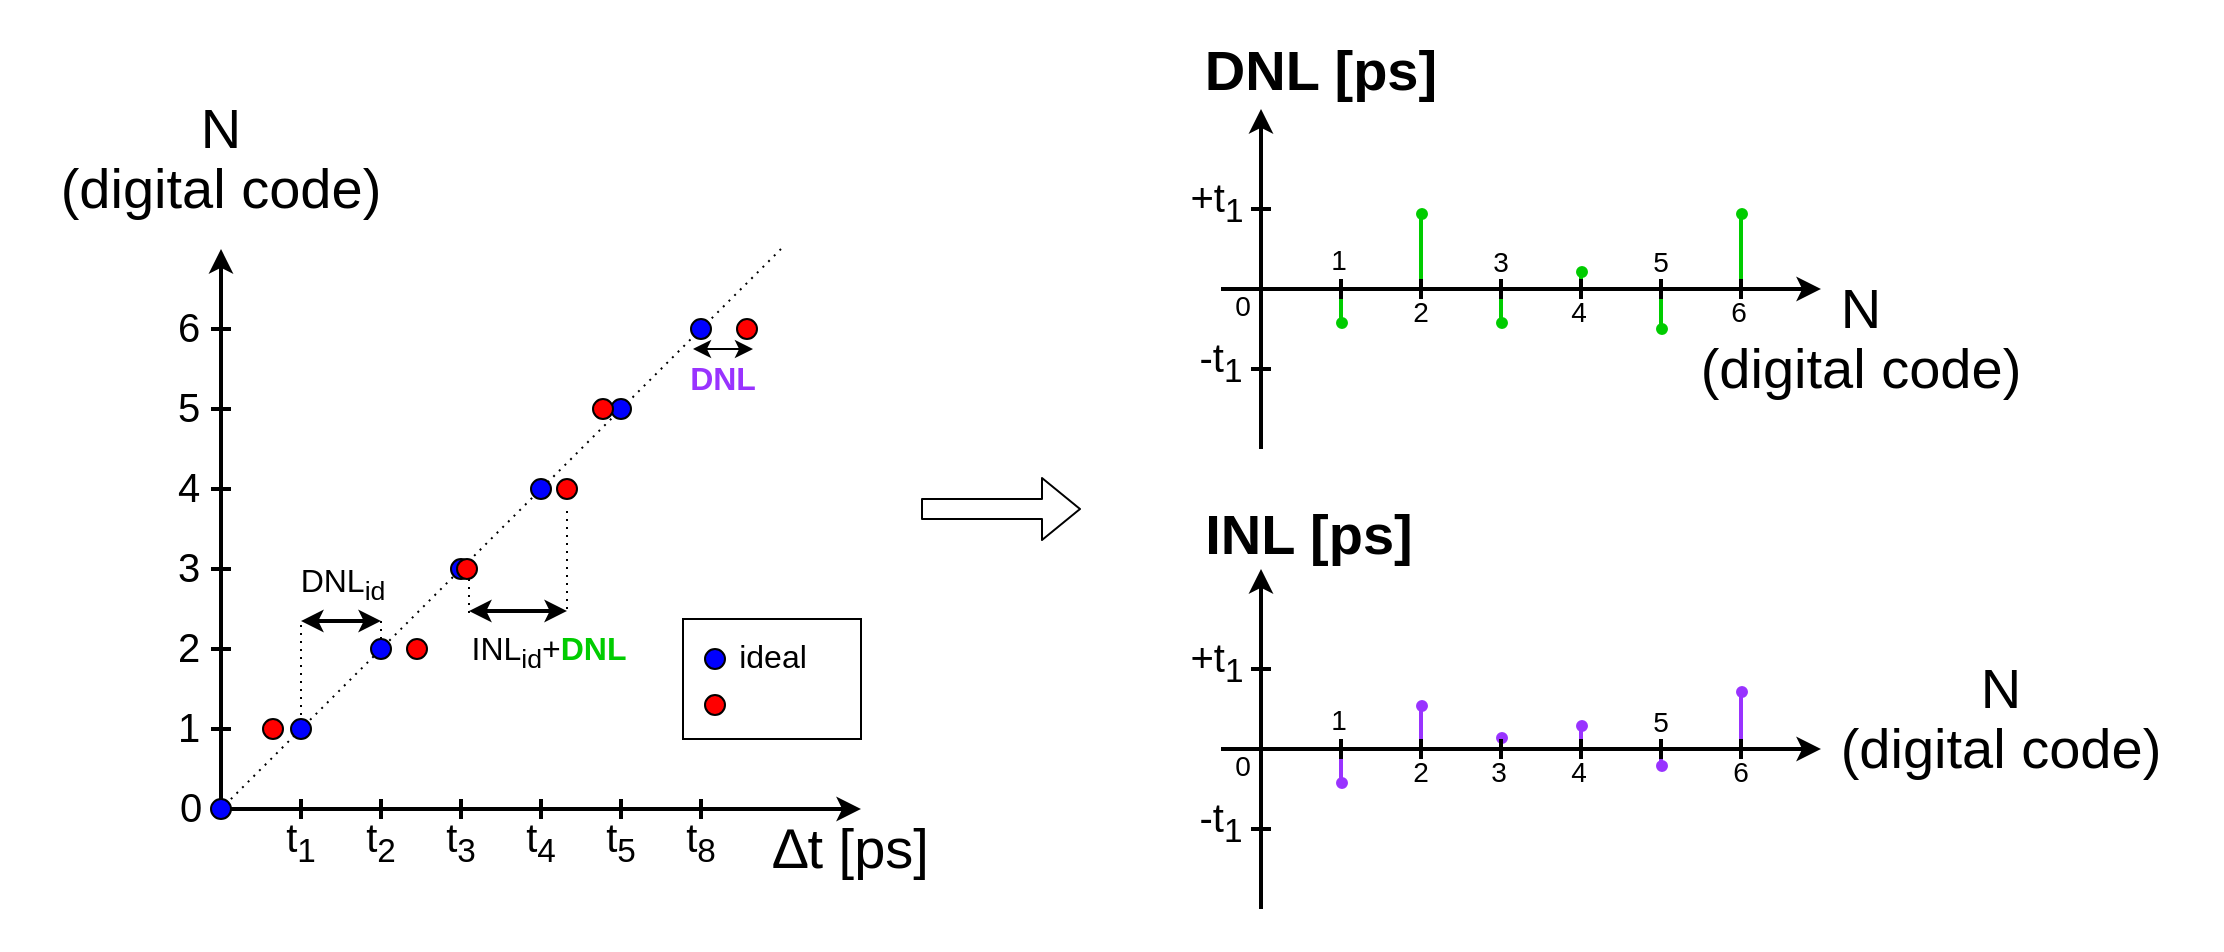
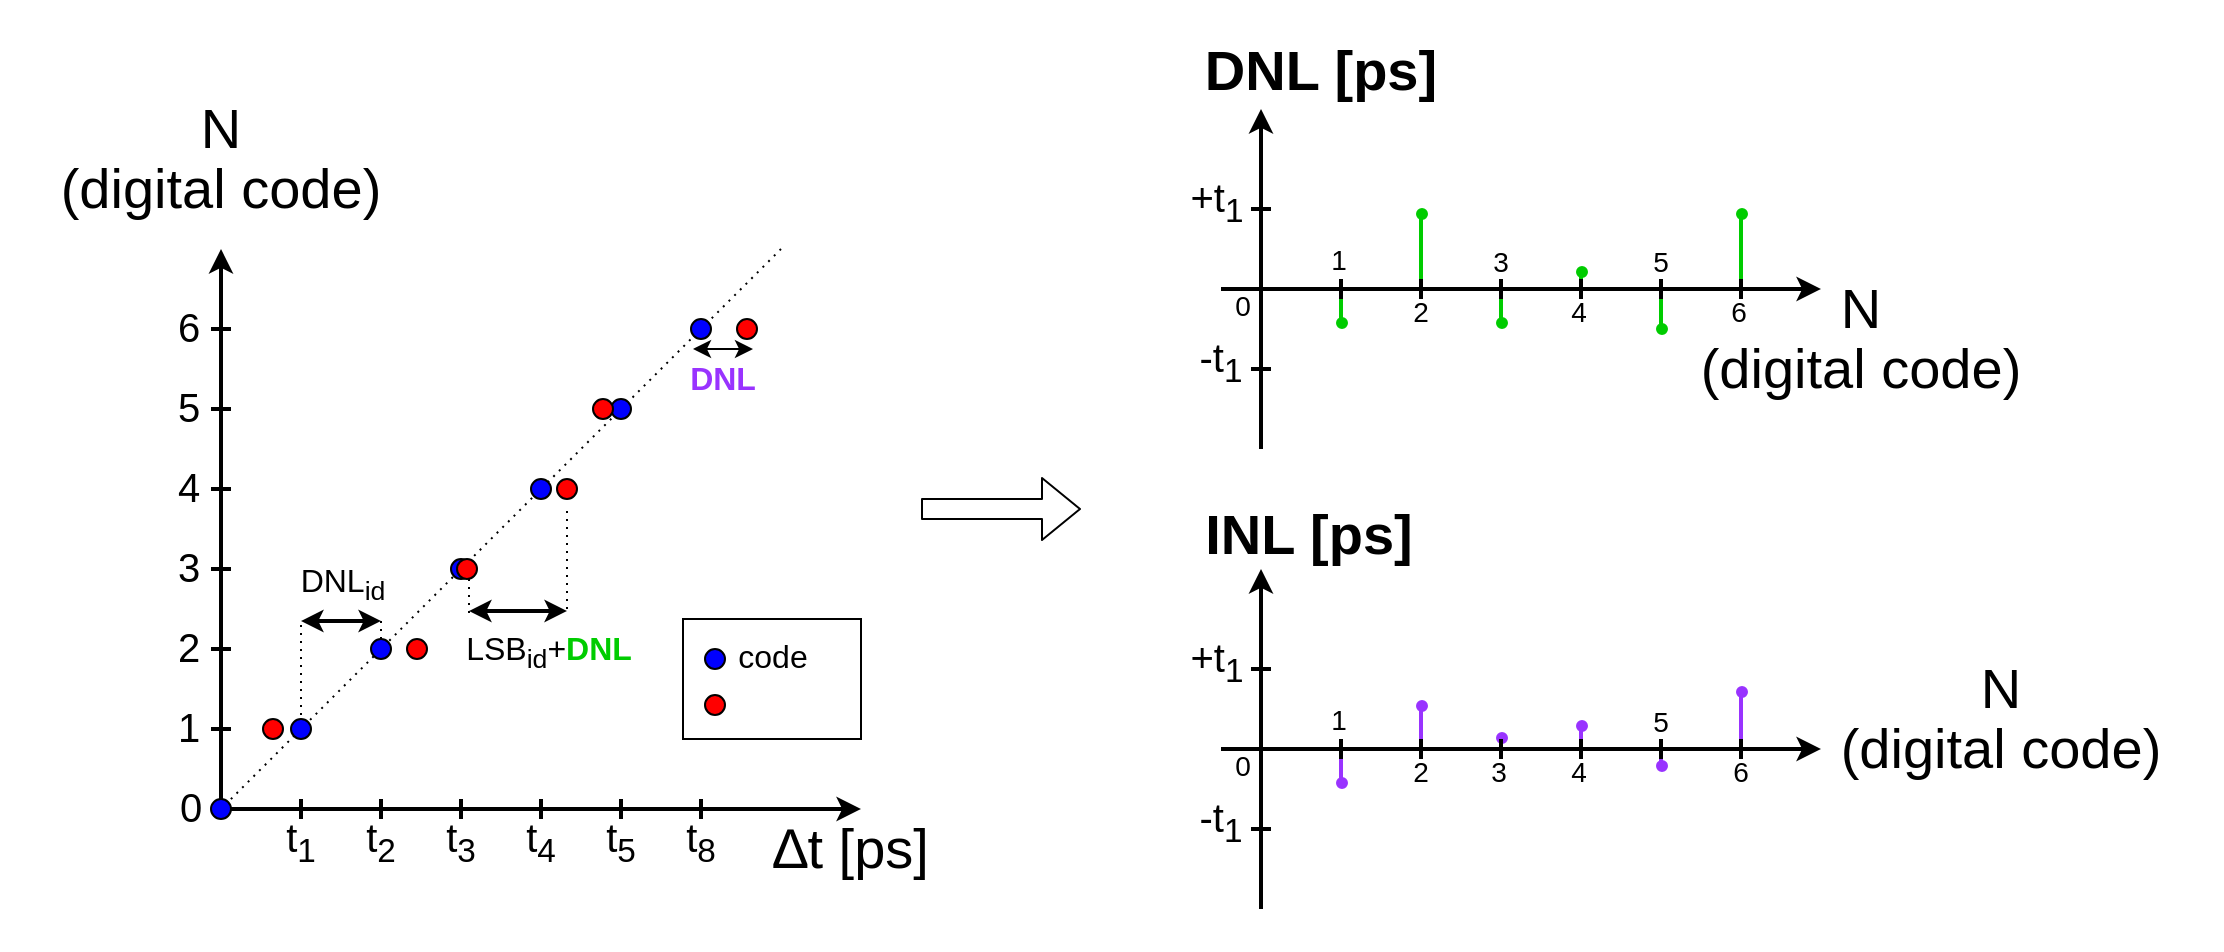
(550, 649) -> (550, 649)
(774, 657) -> (774, 657)
